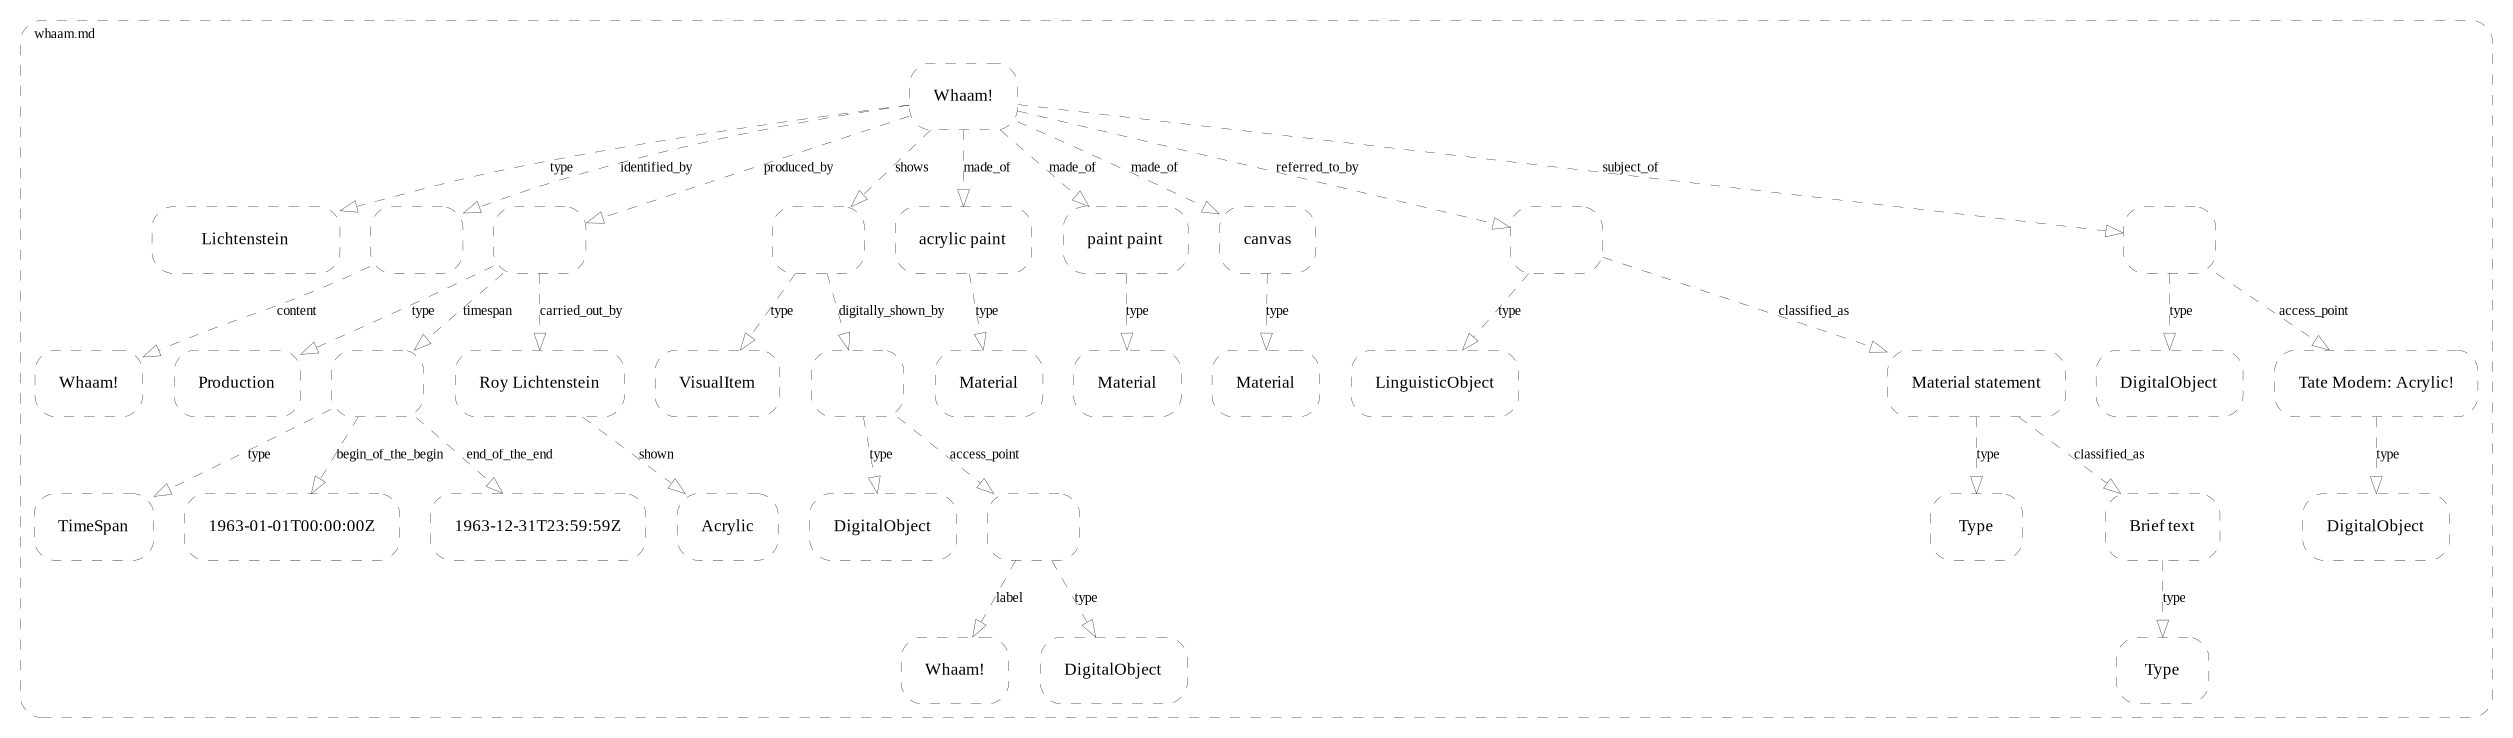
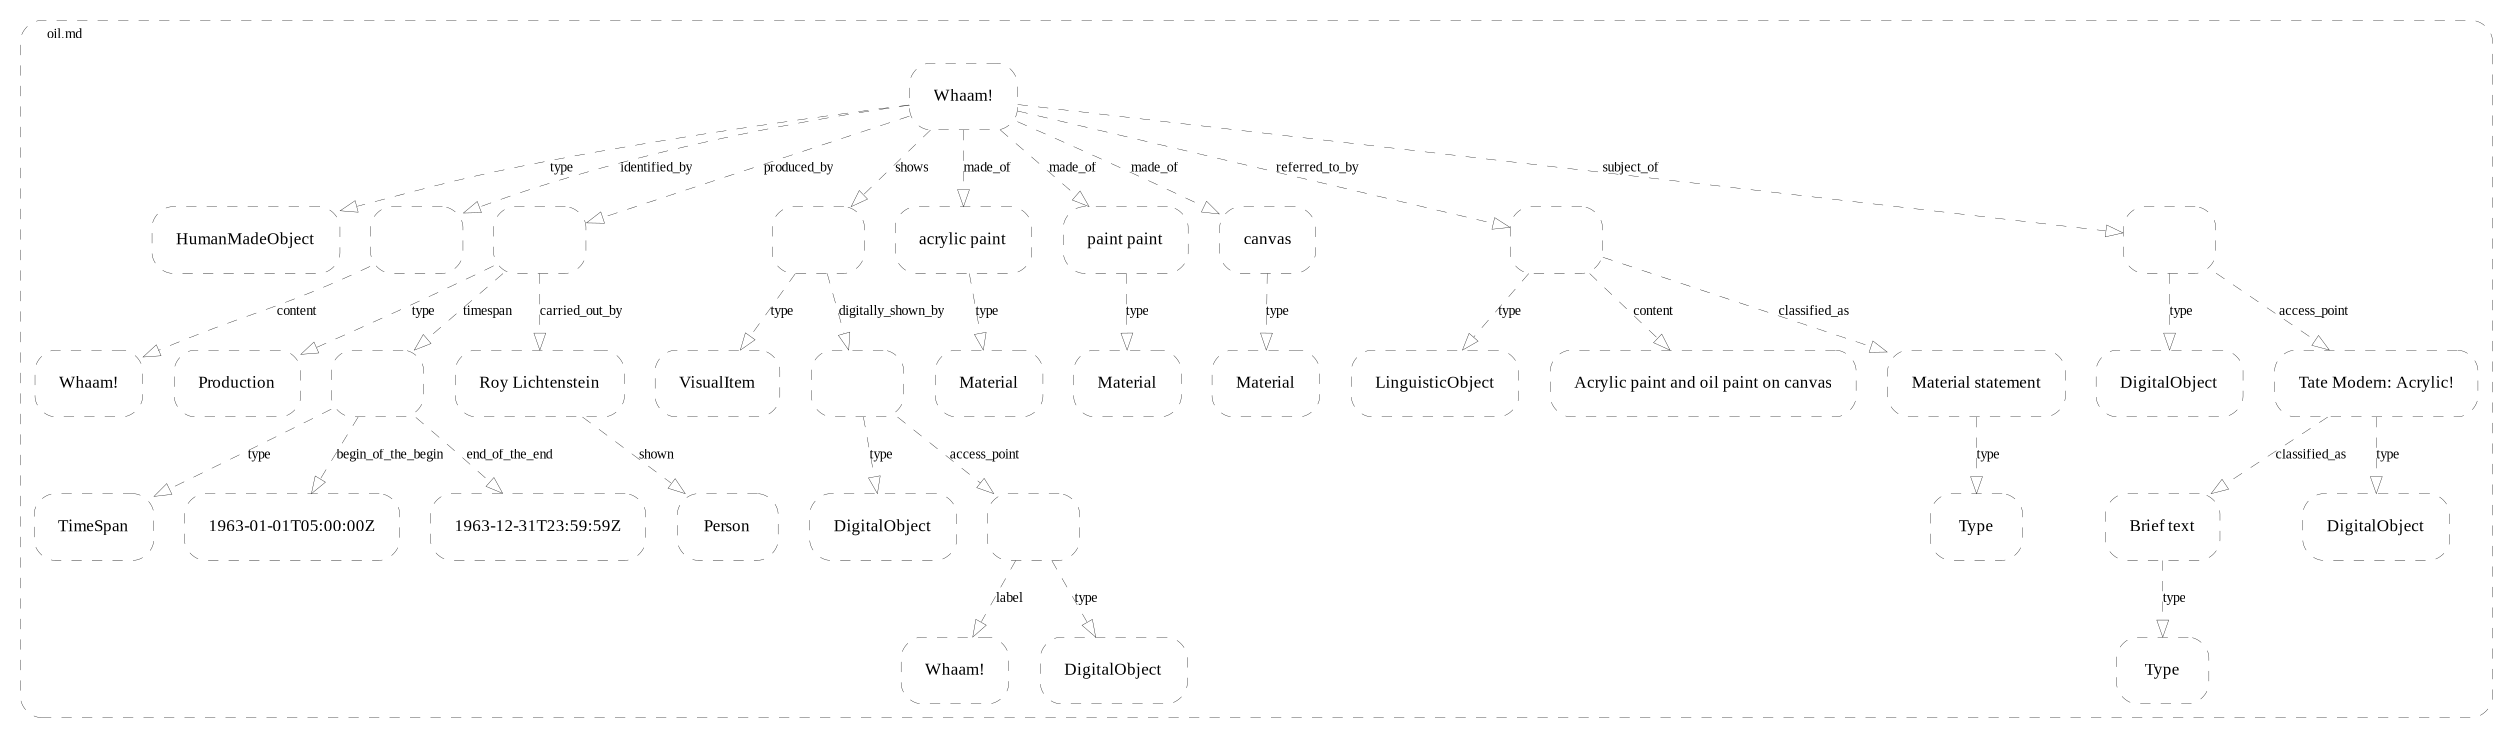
(65, 35) -> (65, 35)
(246, 240) -> (246, 240)
none -> (1703, 384)
(2063, 450) -> (2277, 451)
(292, 527) -> (292, 527)
(728, 527) -> (728, 527)
